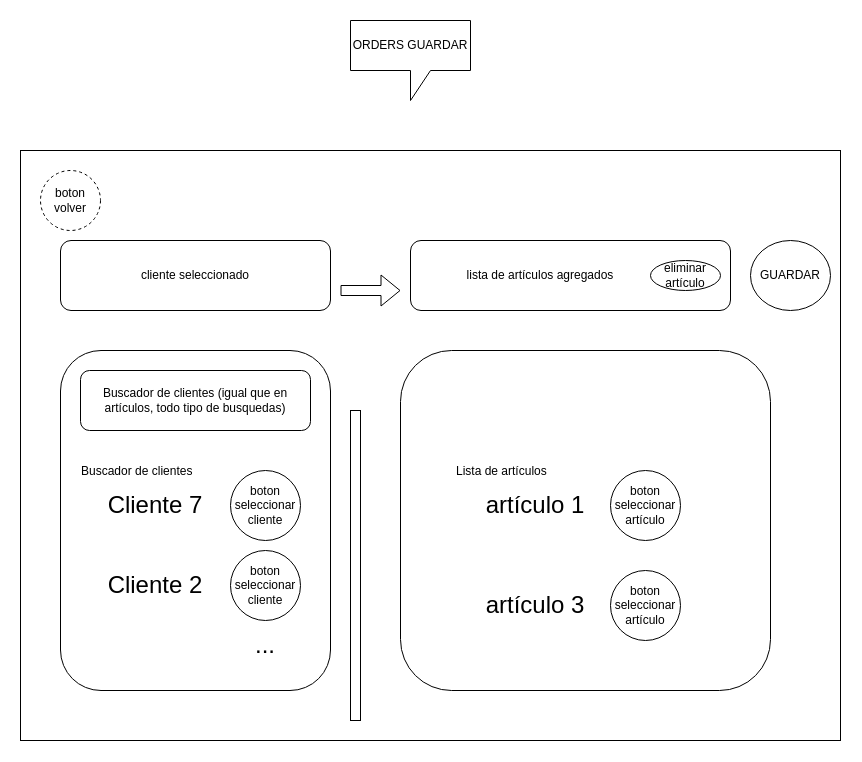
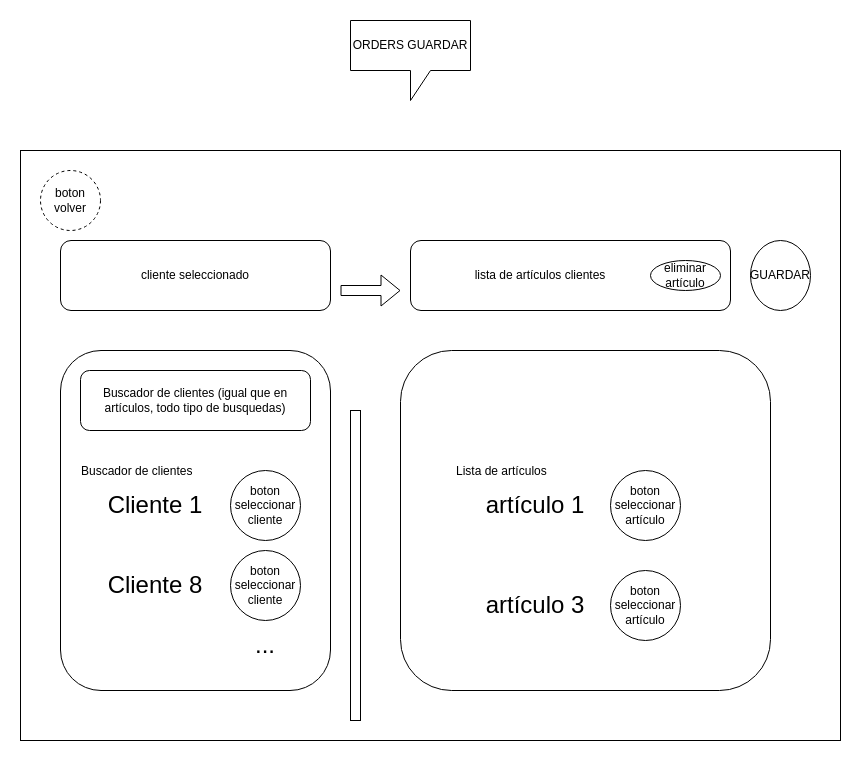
(541, 276) -> (541, 276)
(791, 276) -> (781, 276)
(156, 506) -> (156, 506)
(156, 586) -> (156, 586)
